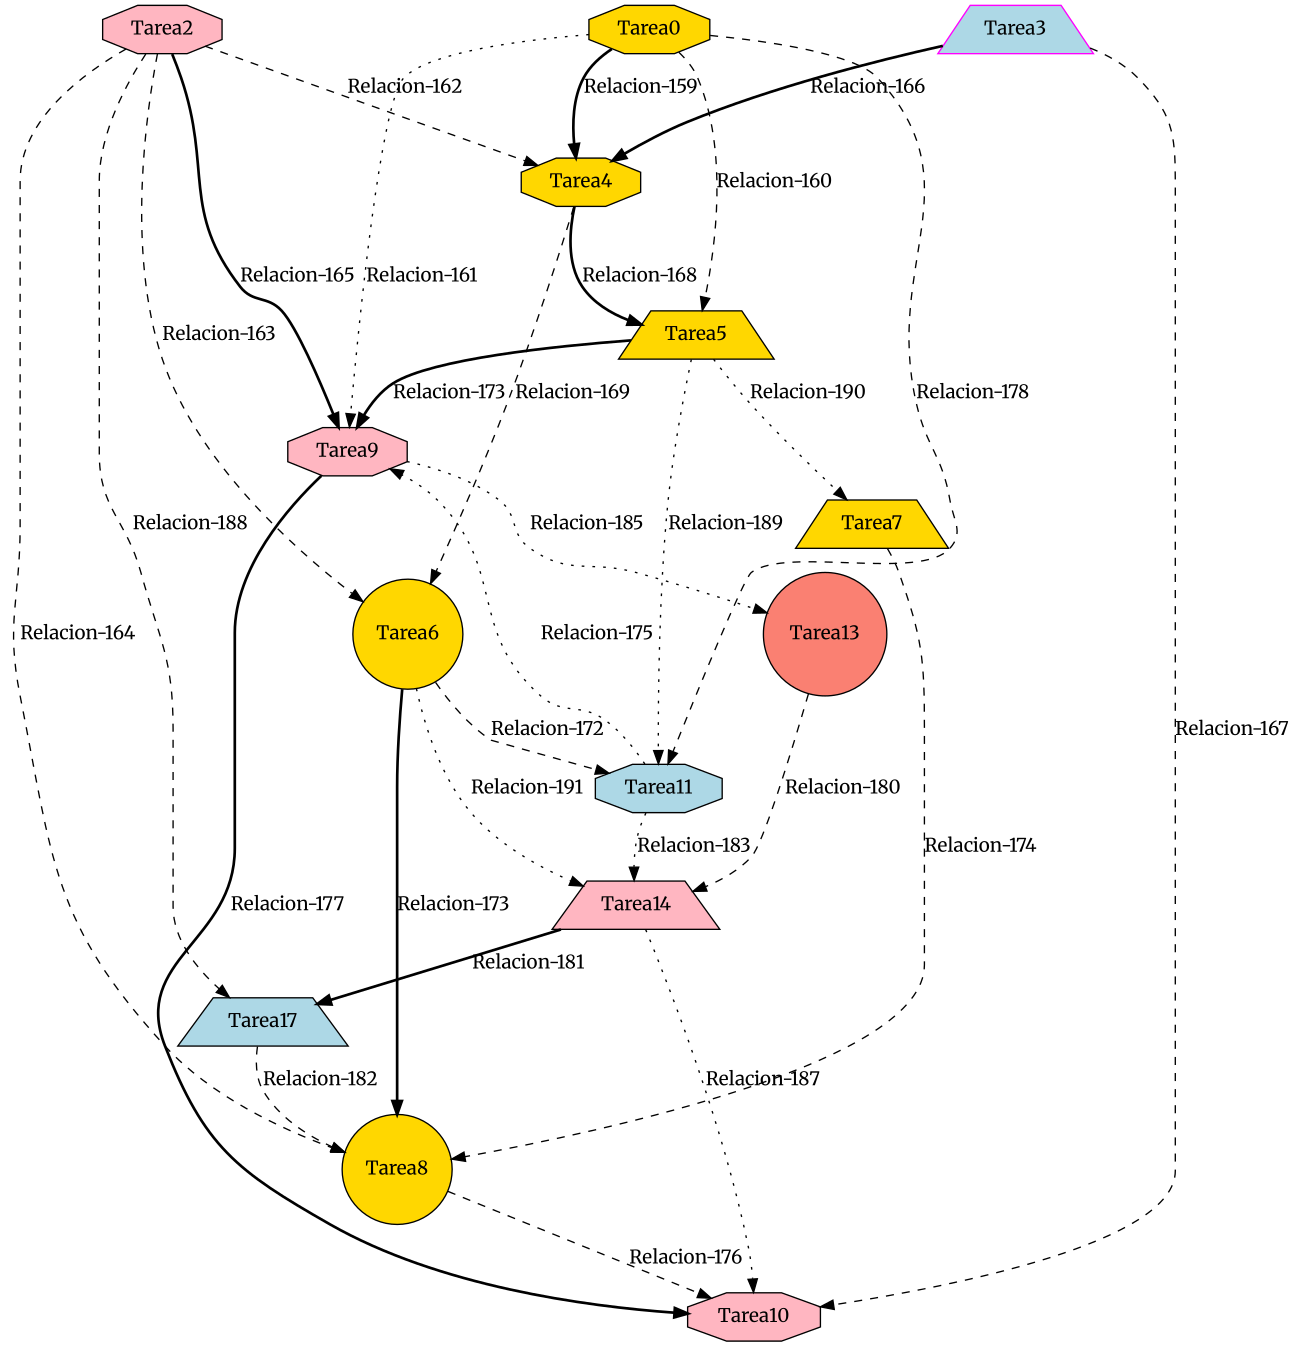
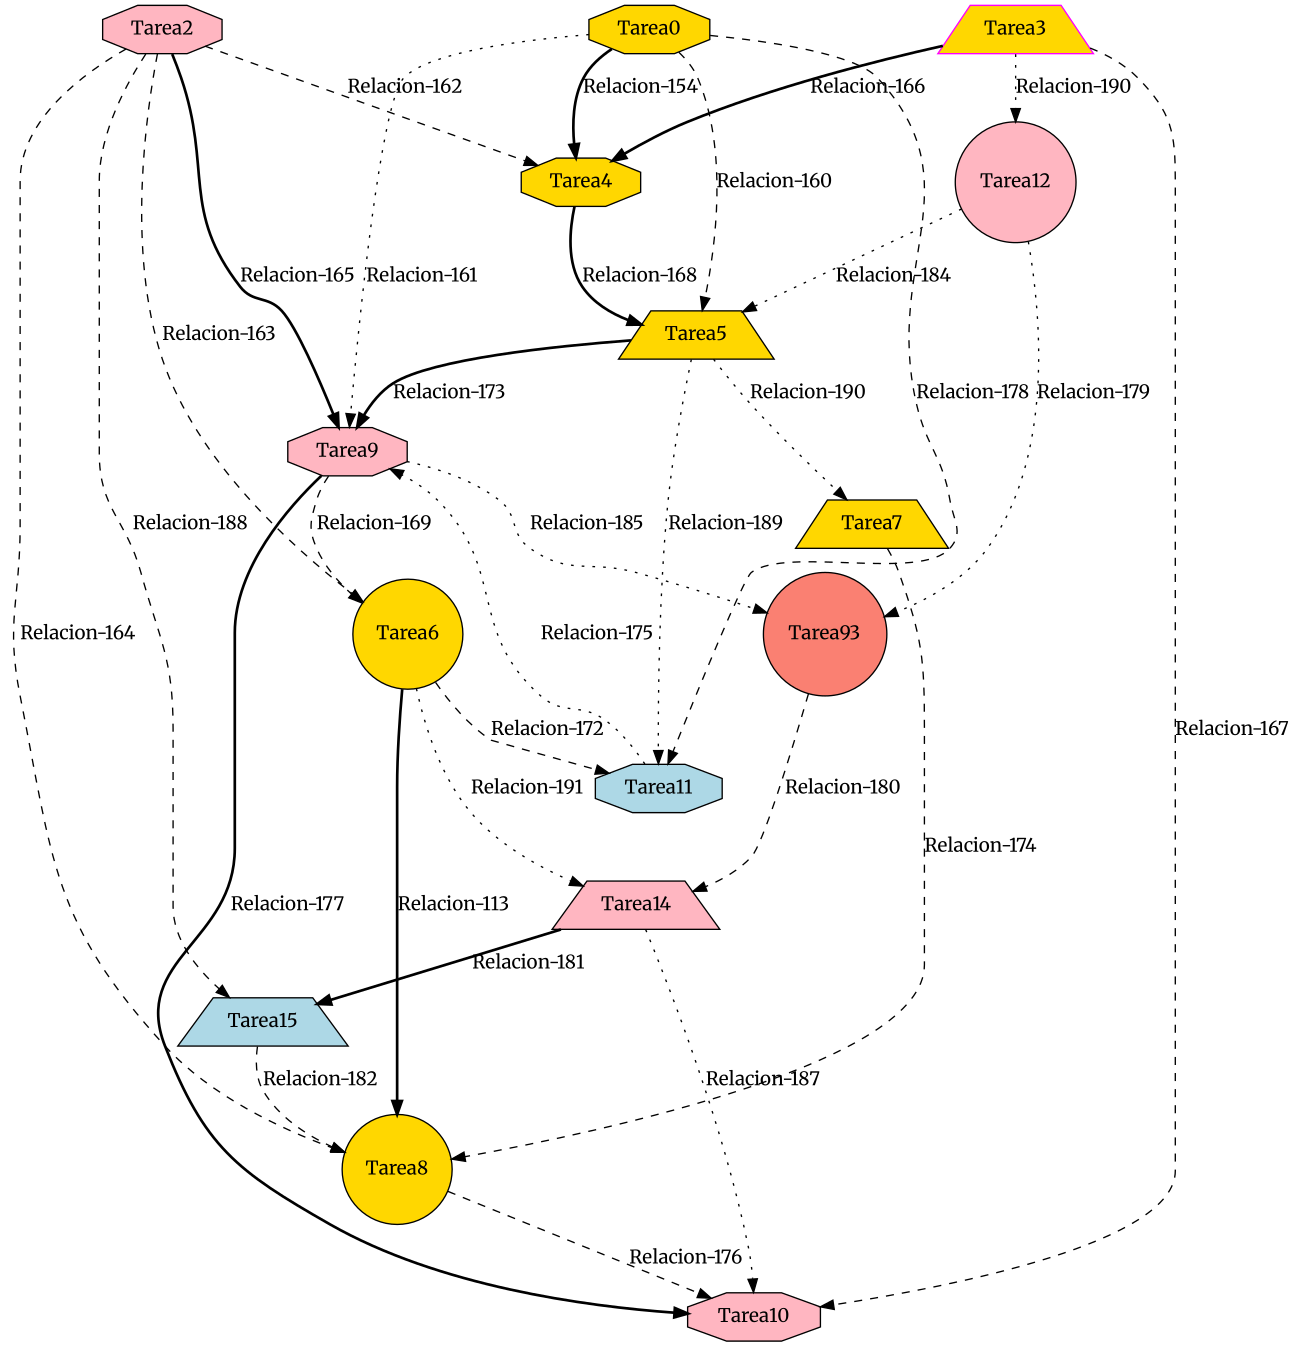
(1016, 30) -> (1016, 30)
(641, 88) -> (641, 88)
none -> (1016, 182)
(512, 392) -> (313, 540)
(825, 634) -> (825, 634)
(637, 839) -> none
(454, 905) -> (454, 905)
(263, 1022) -> (263, 1022)
